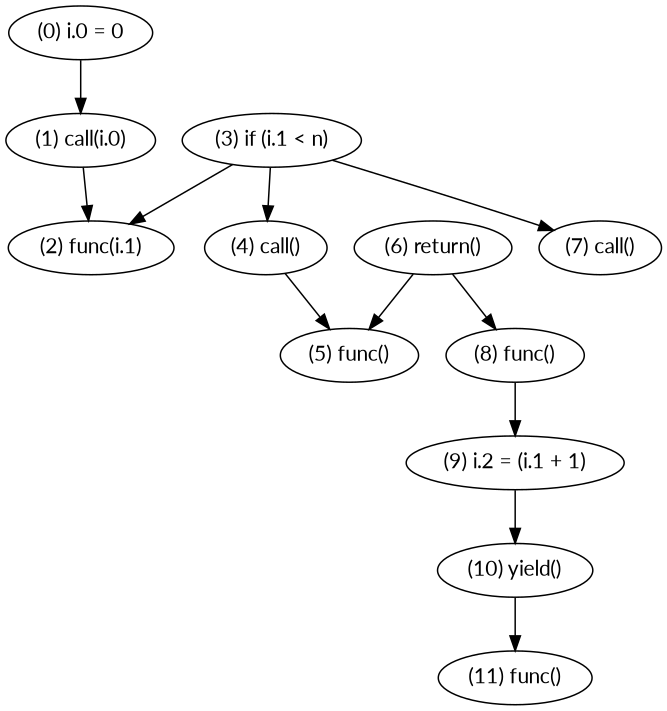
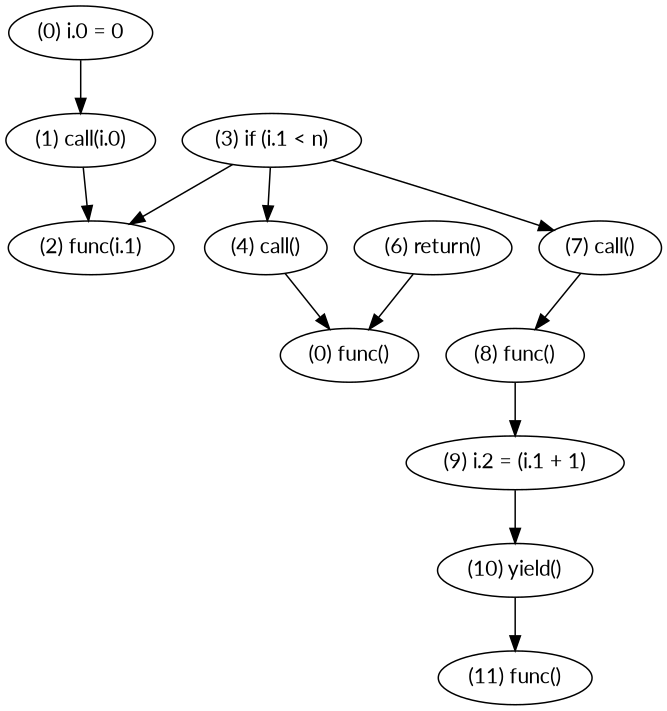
(469, 296) -> (563, 295)
(349, 355) -> (349, 355)
